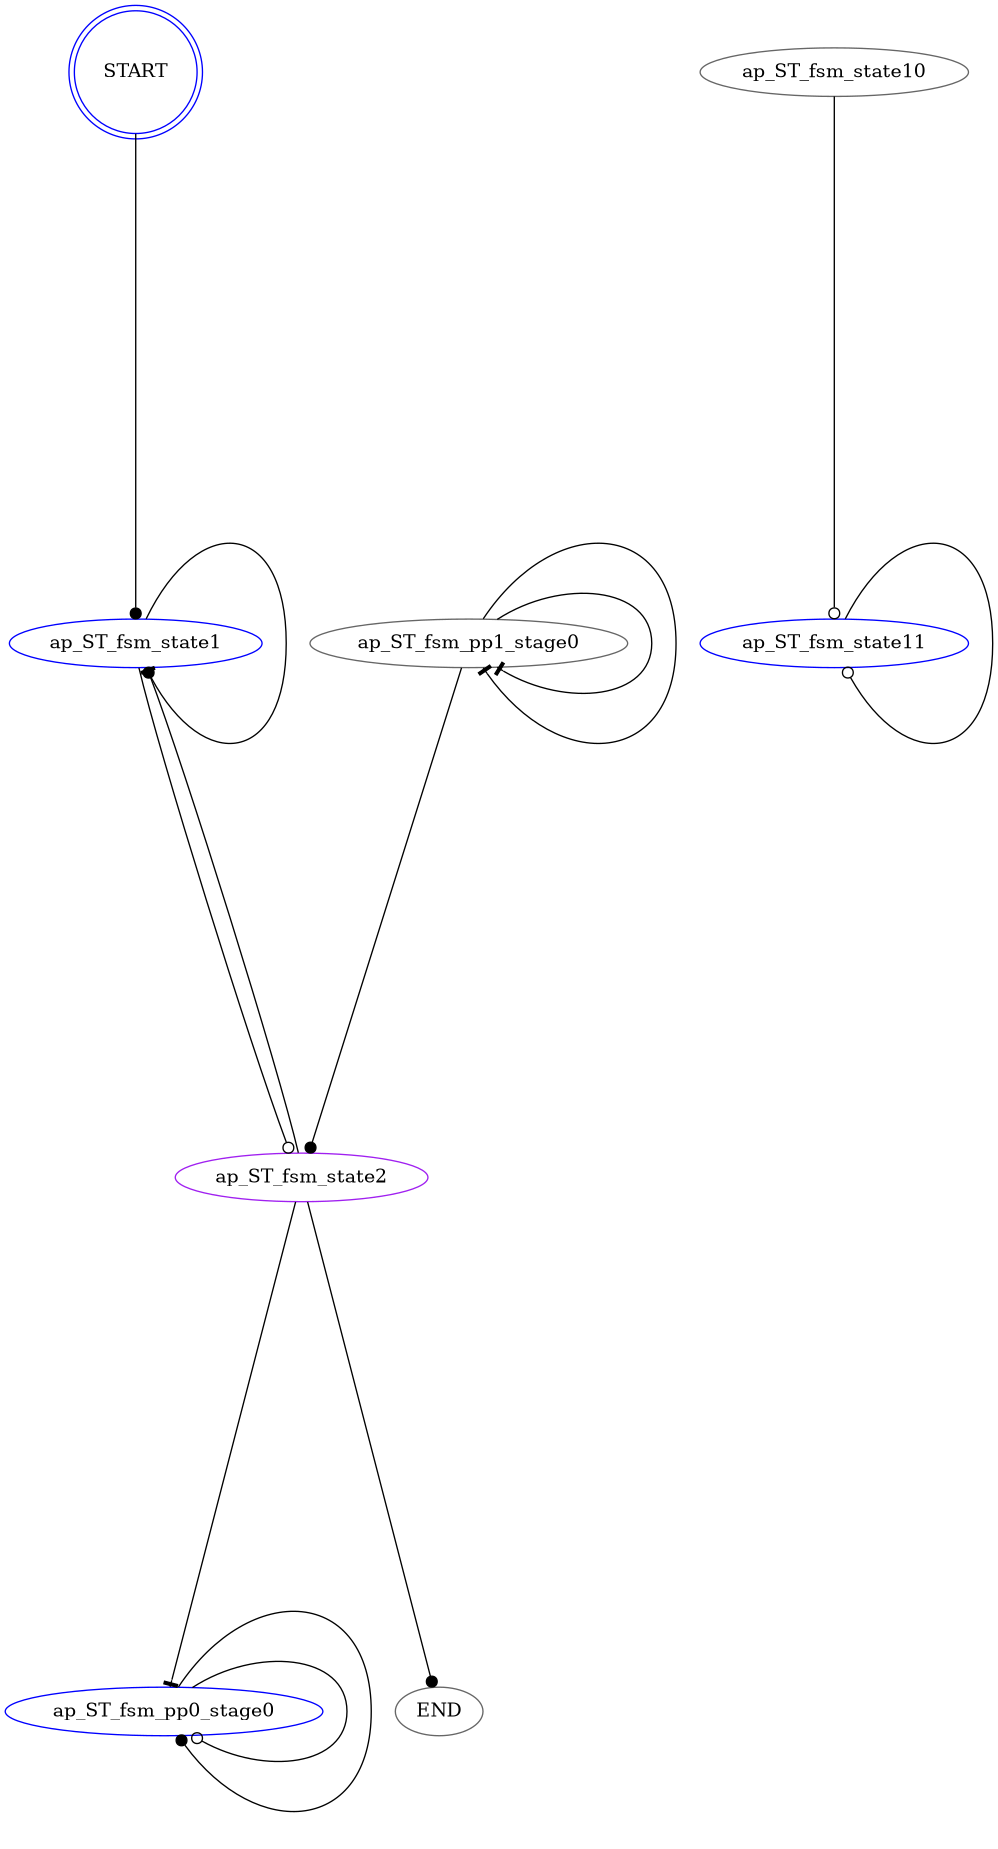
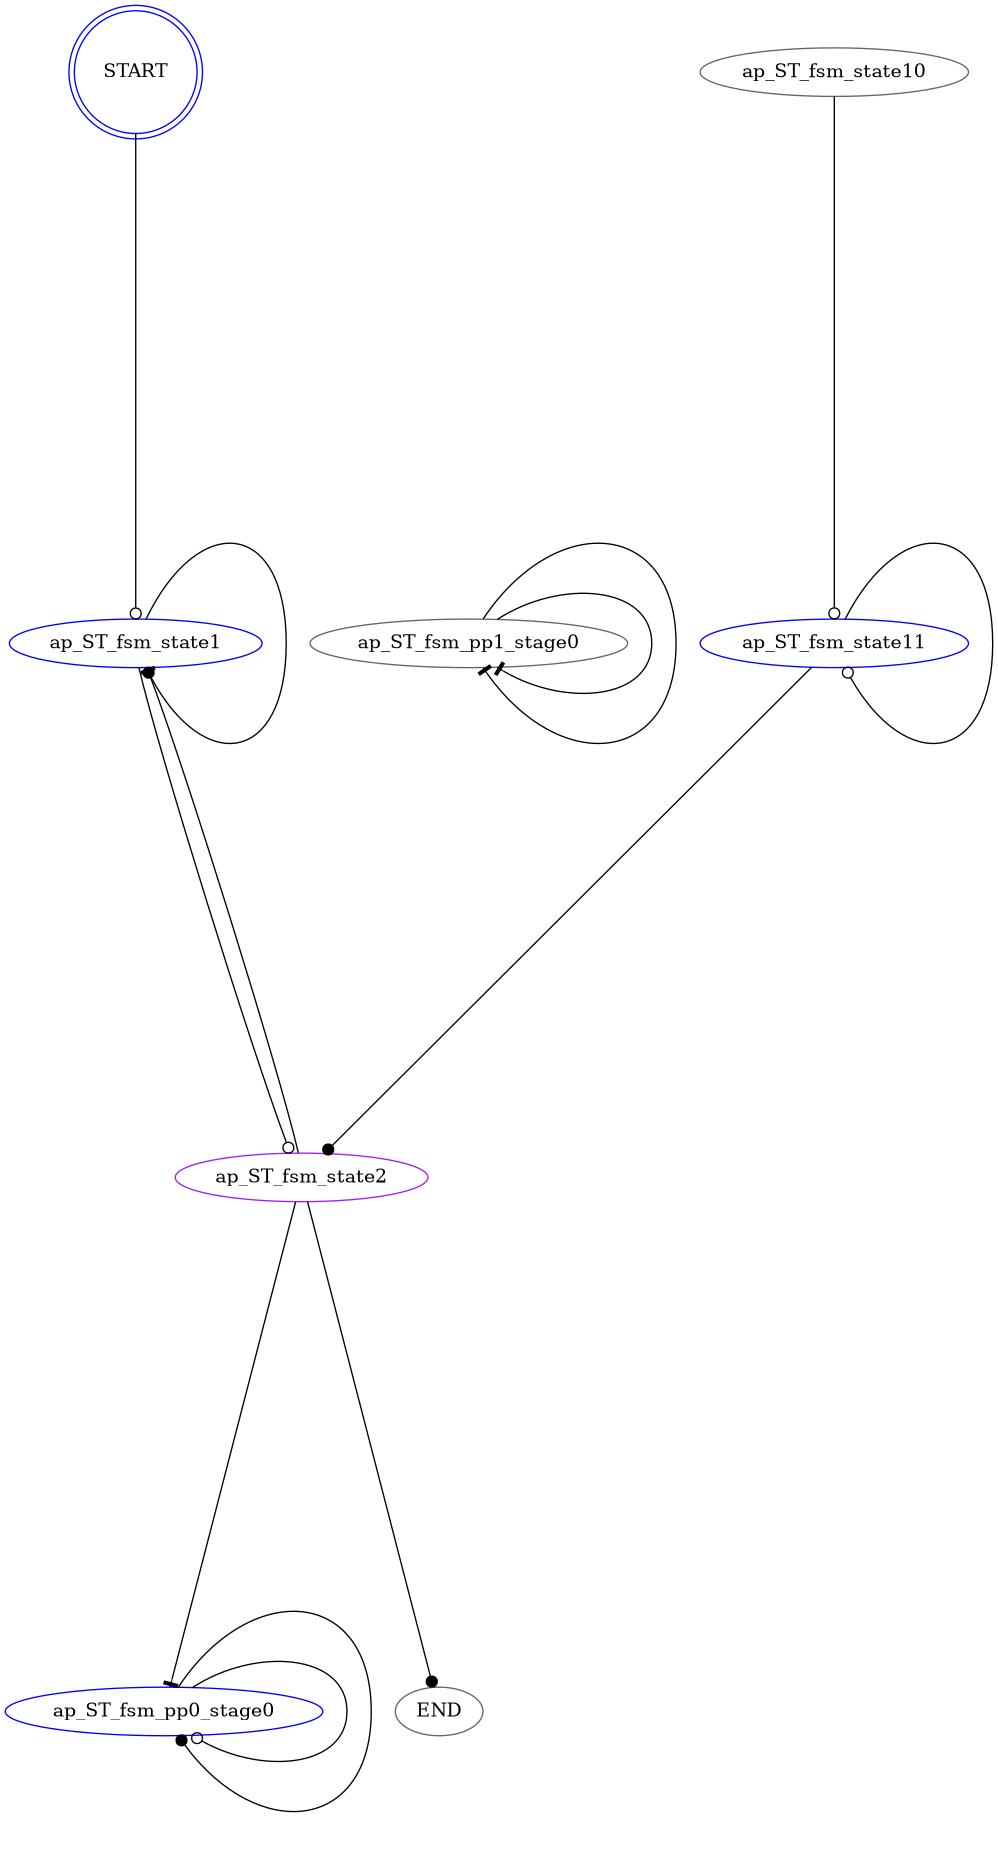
(136, 371) -> (136, 371)
(387, 905) -> (572, 907)
